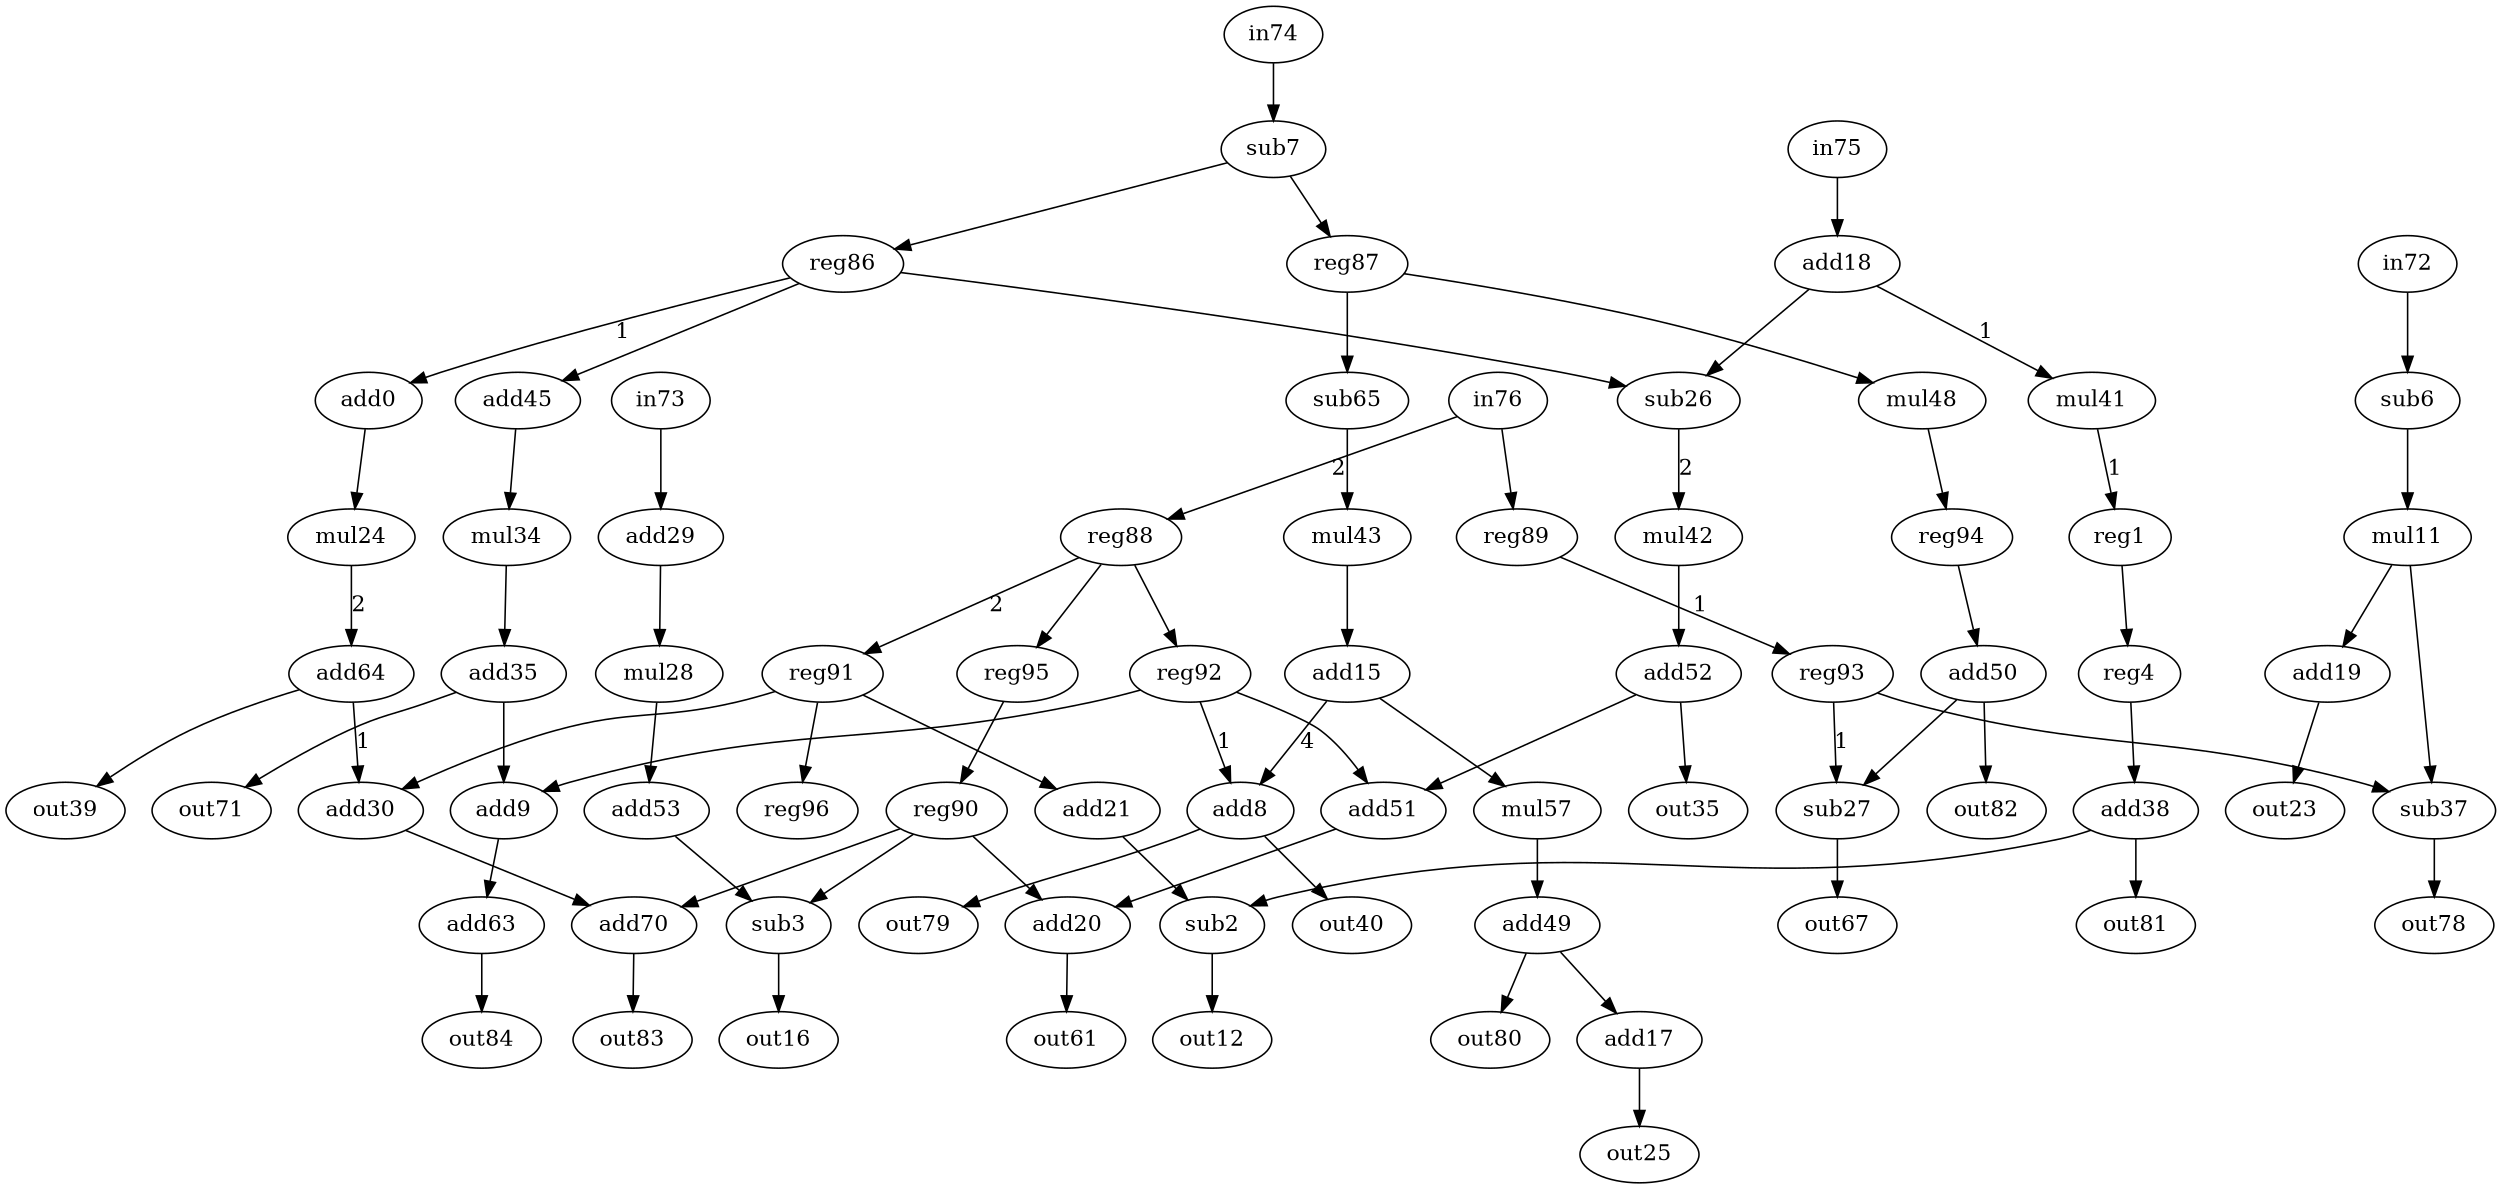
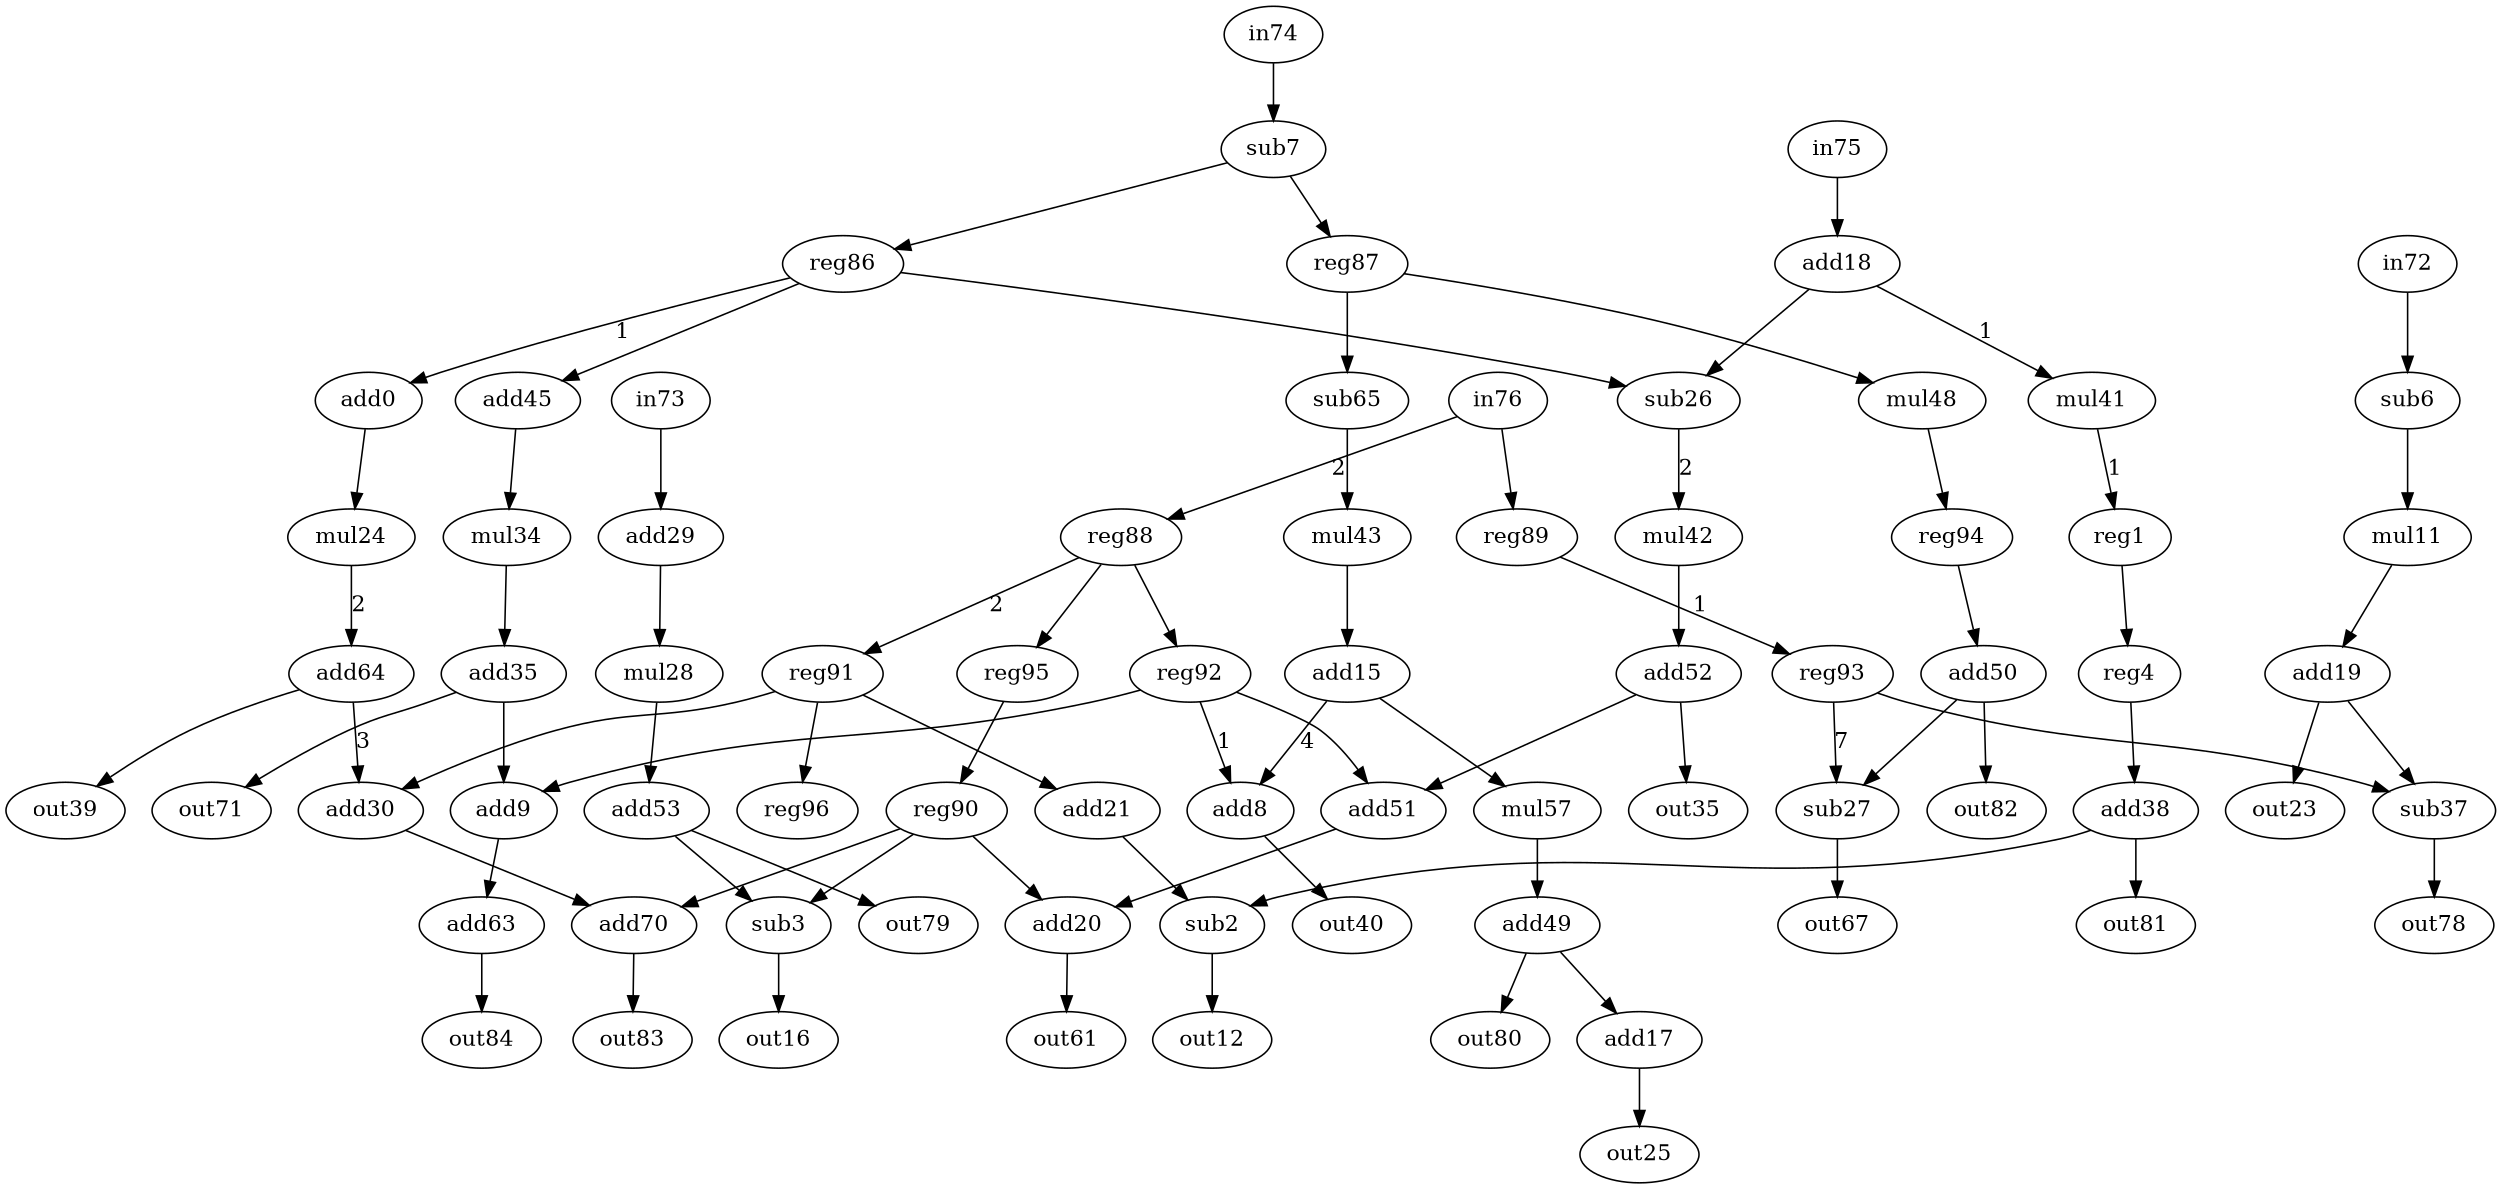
(2420, 666) -> (2376, 736)
(364, 742) -> (364, 742)
(1842, 742) -> (1842, 742)
(1090, 866) -> (772, 863)
